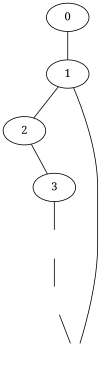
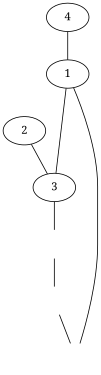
(68, 17) -> (68, 17)
(46, 102) -> (61, 131)
